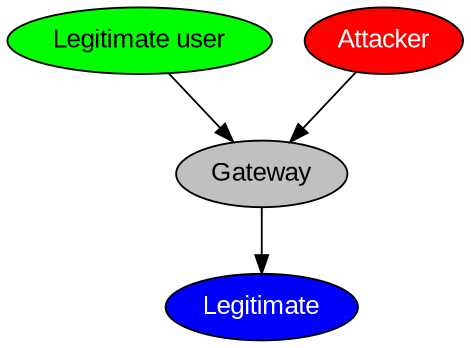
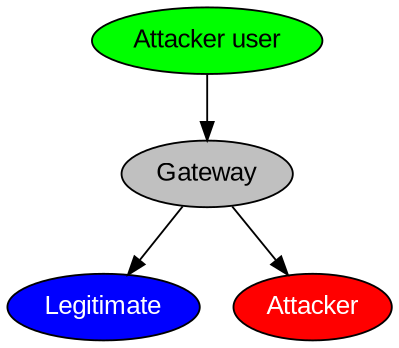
(140, 41) -> (207, 41)
(330, 100) -> (254, 233)
